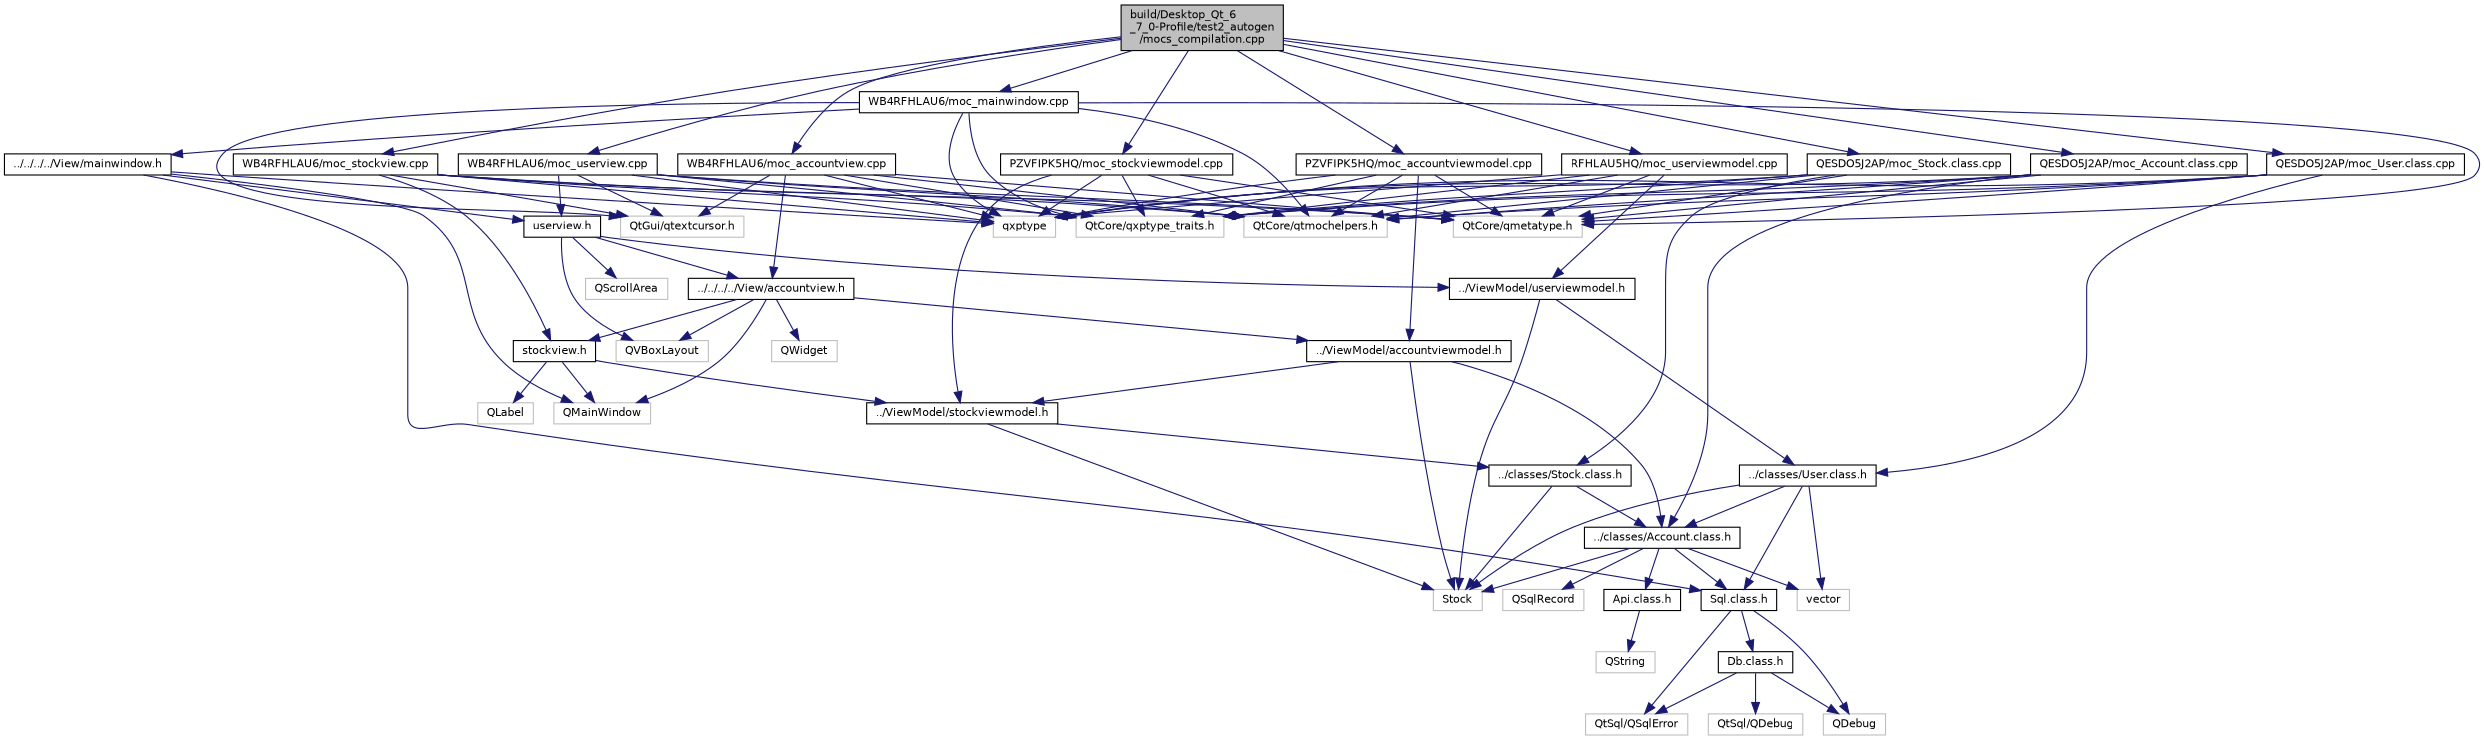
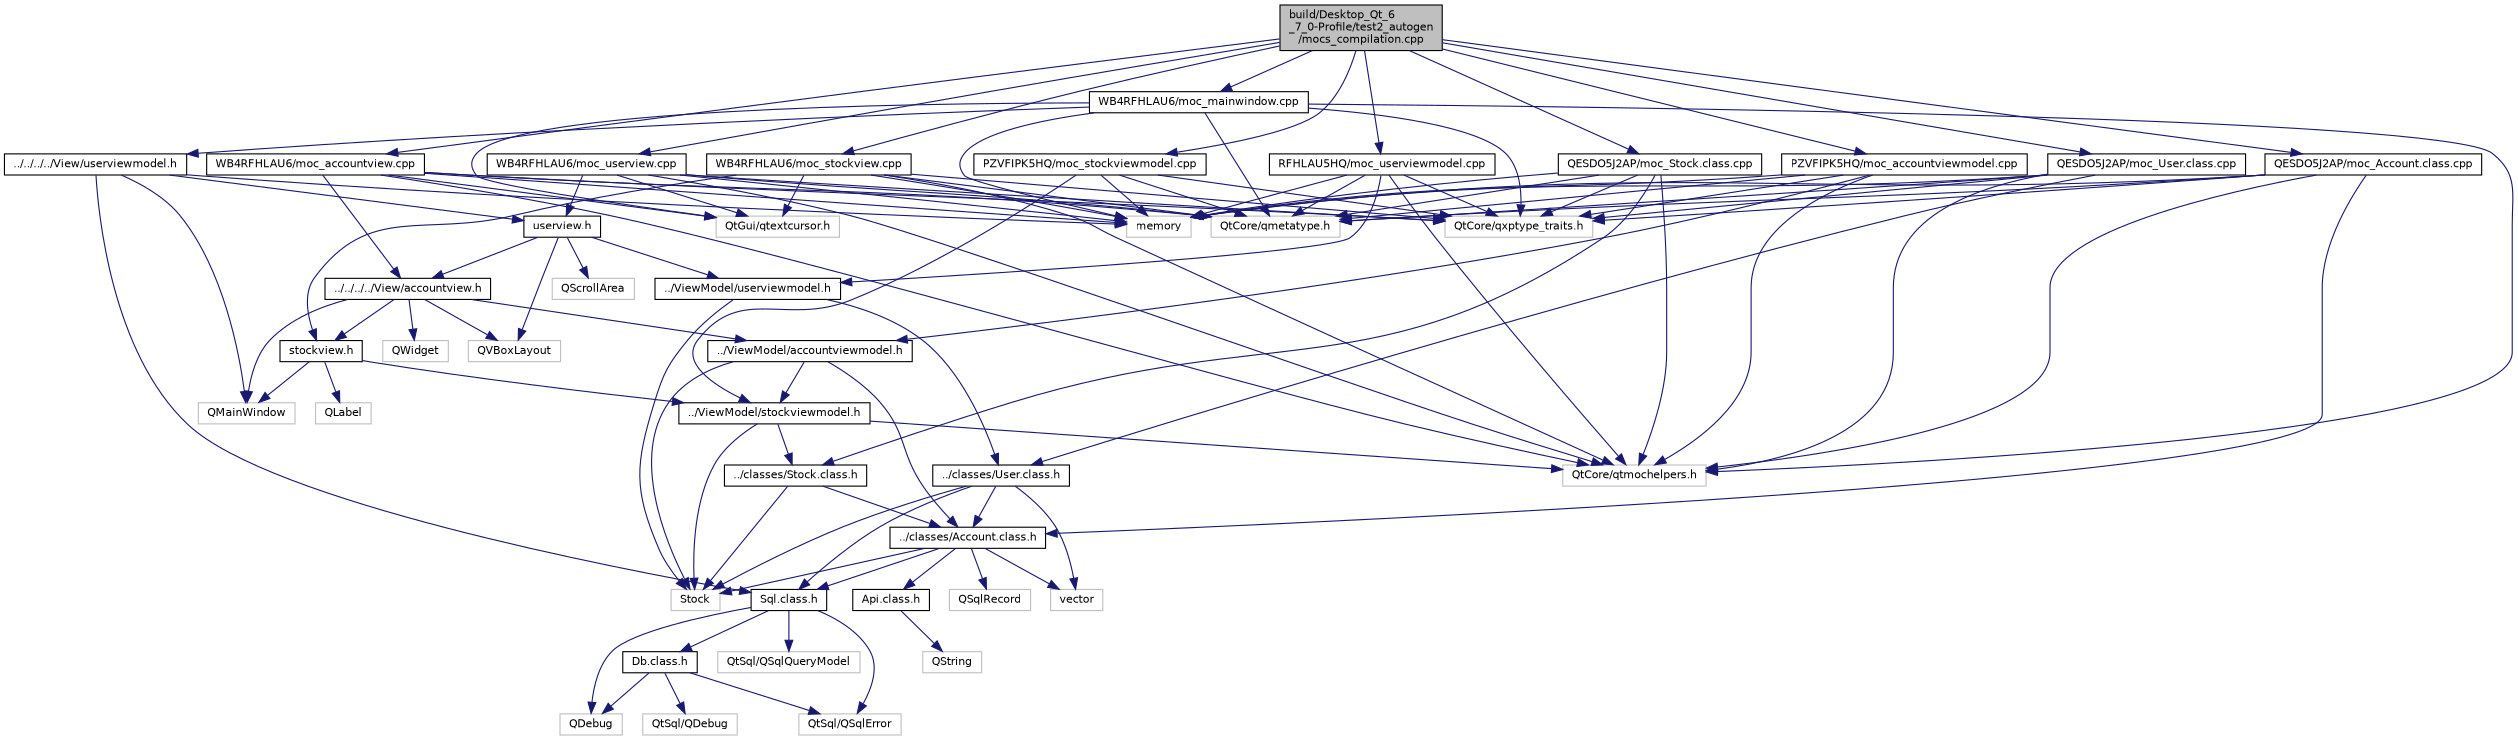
(88, 164) -> (96, 164)
(1189, 187) -> (1211, 445)
(1024, 227) -> (1159, 227)
none -> (789, 662)
